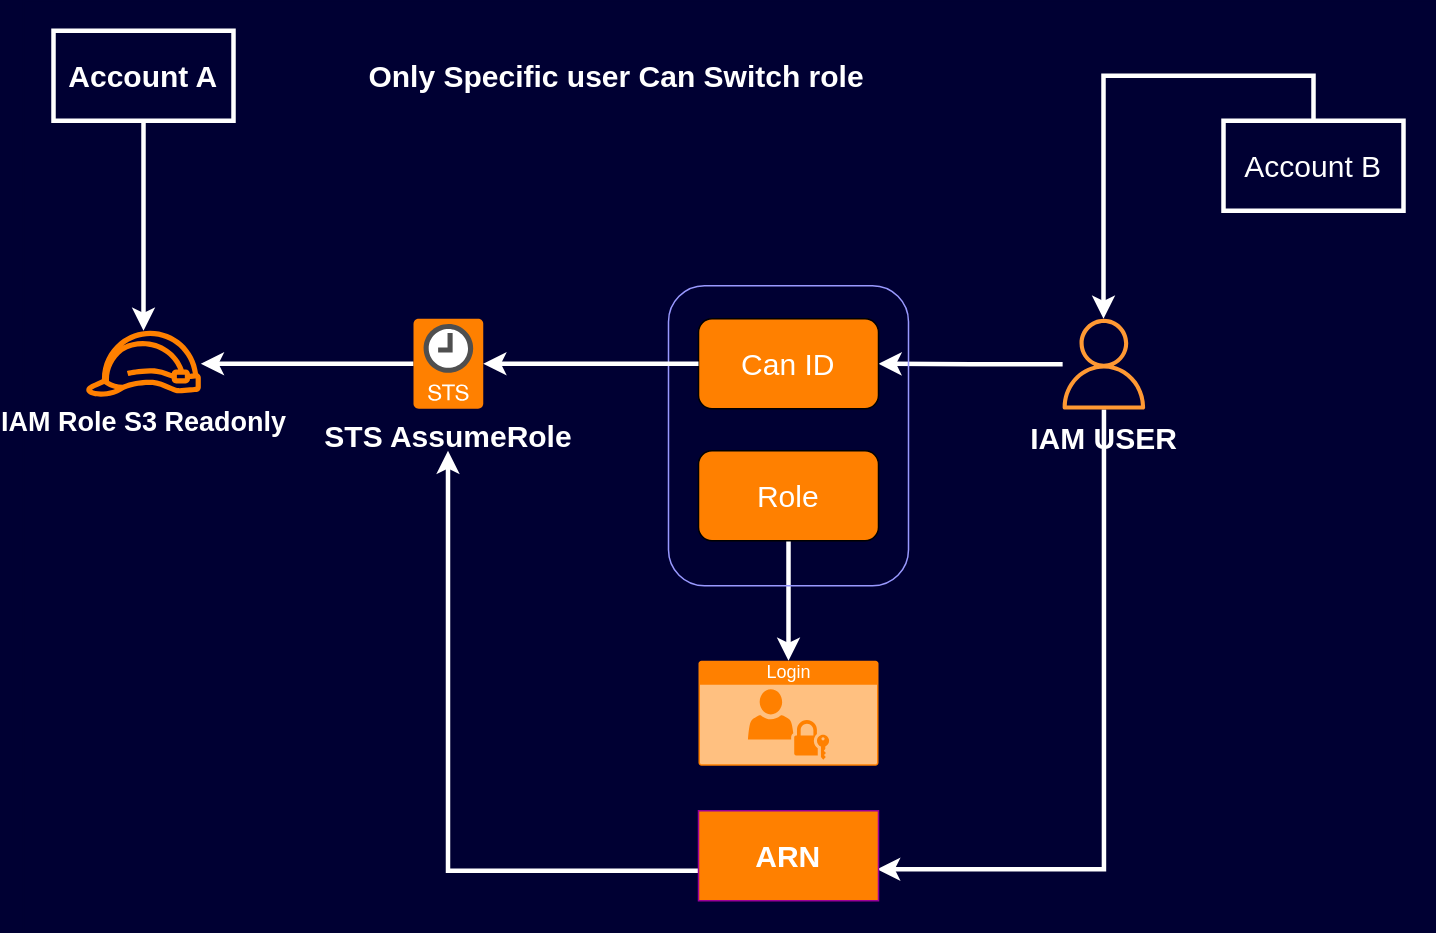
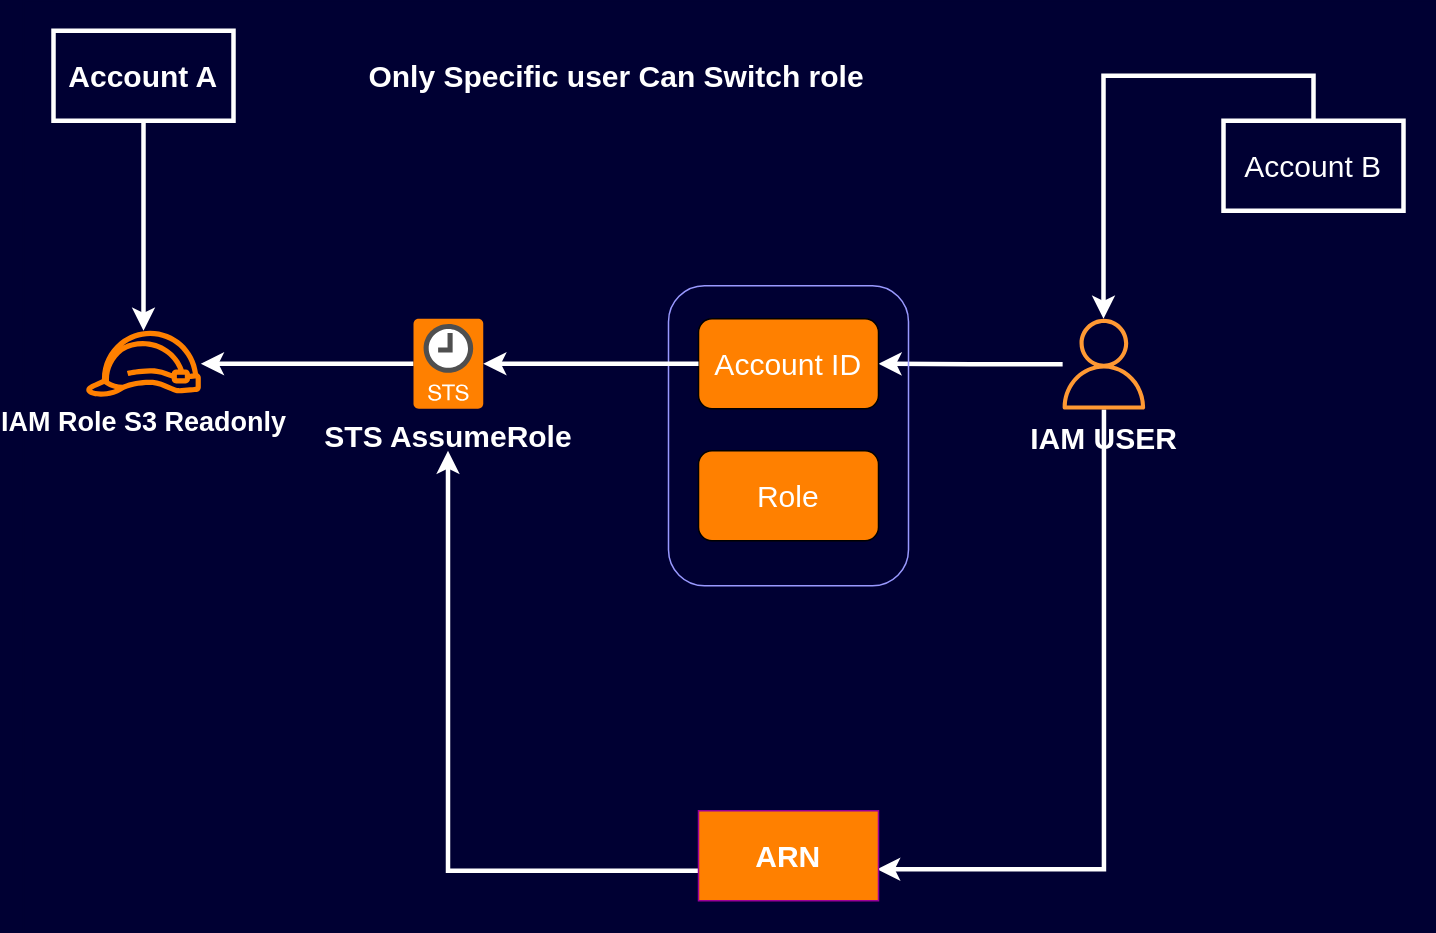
(788, 364) -> (788, 364)
(788, 593) -> none
(788, 713) -> none
